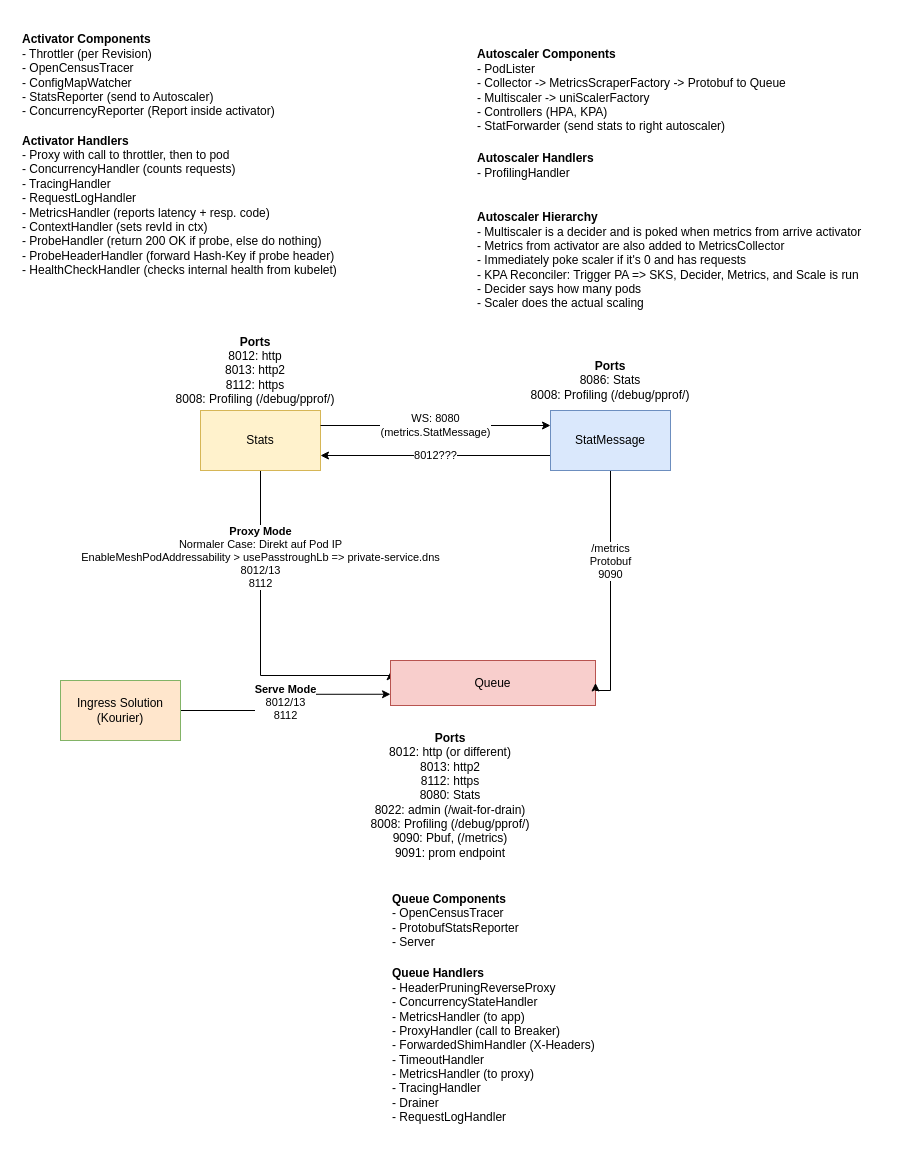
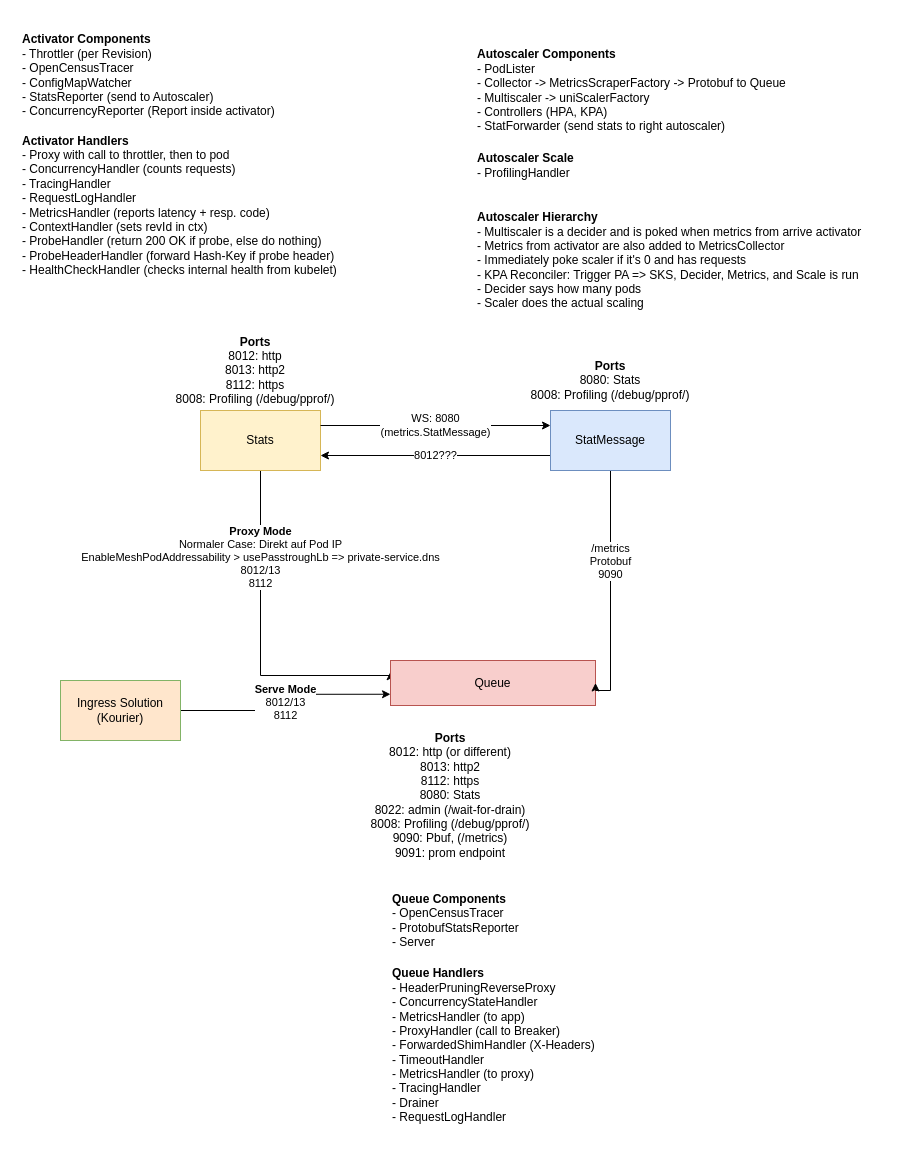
(537, 166) -> (530, 166)
(611, 381) -> (611, 381)
